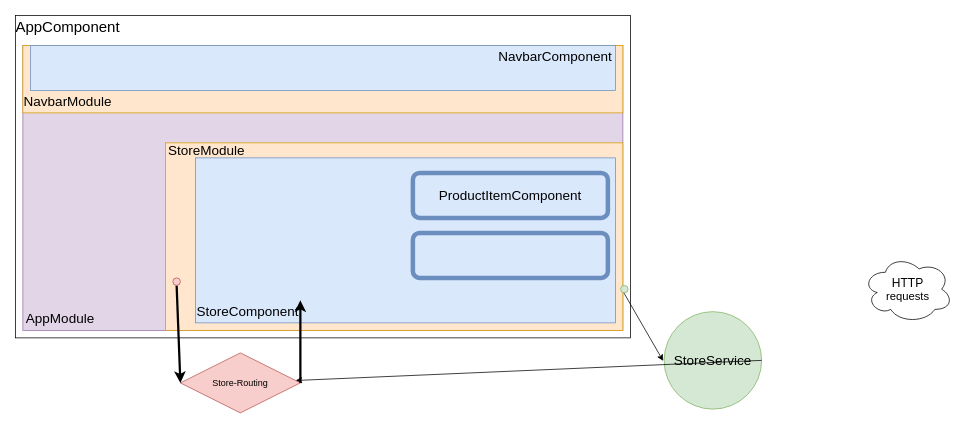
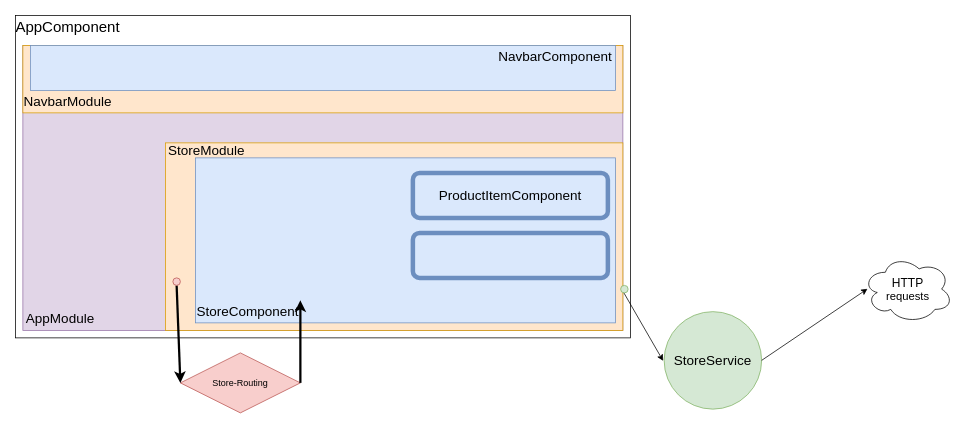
(533, 370) -> (813, 326)
